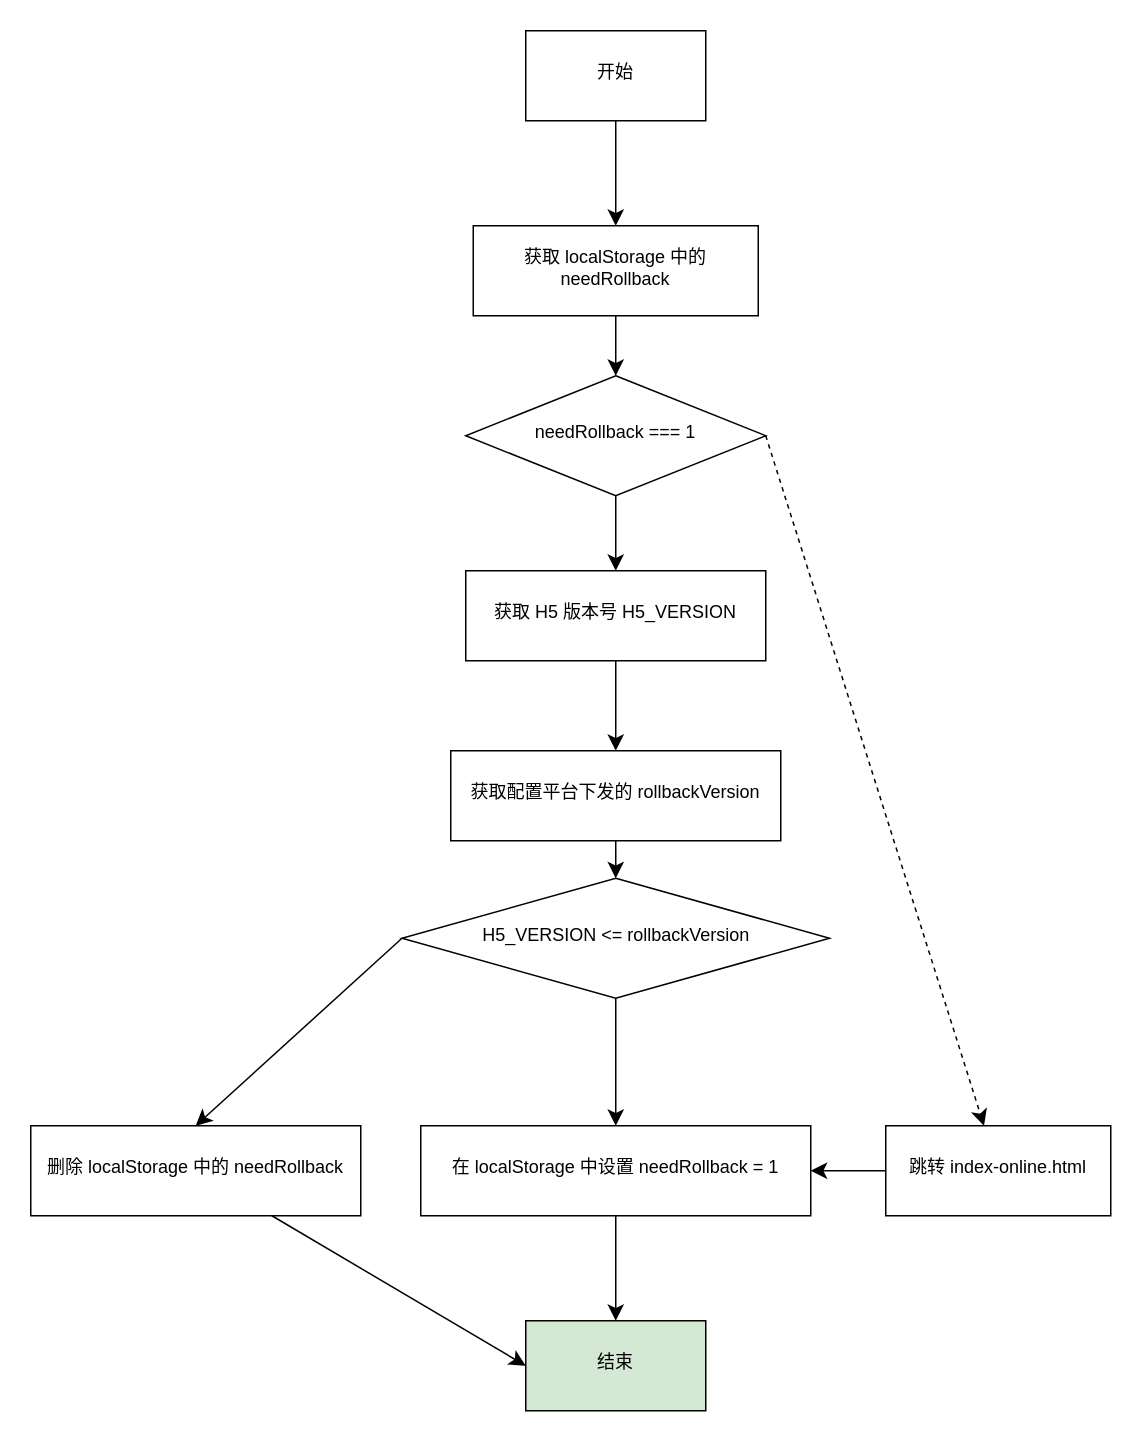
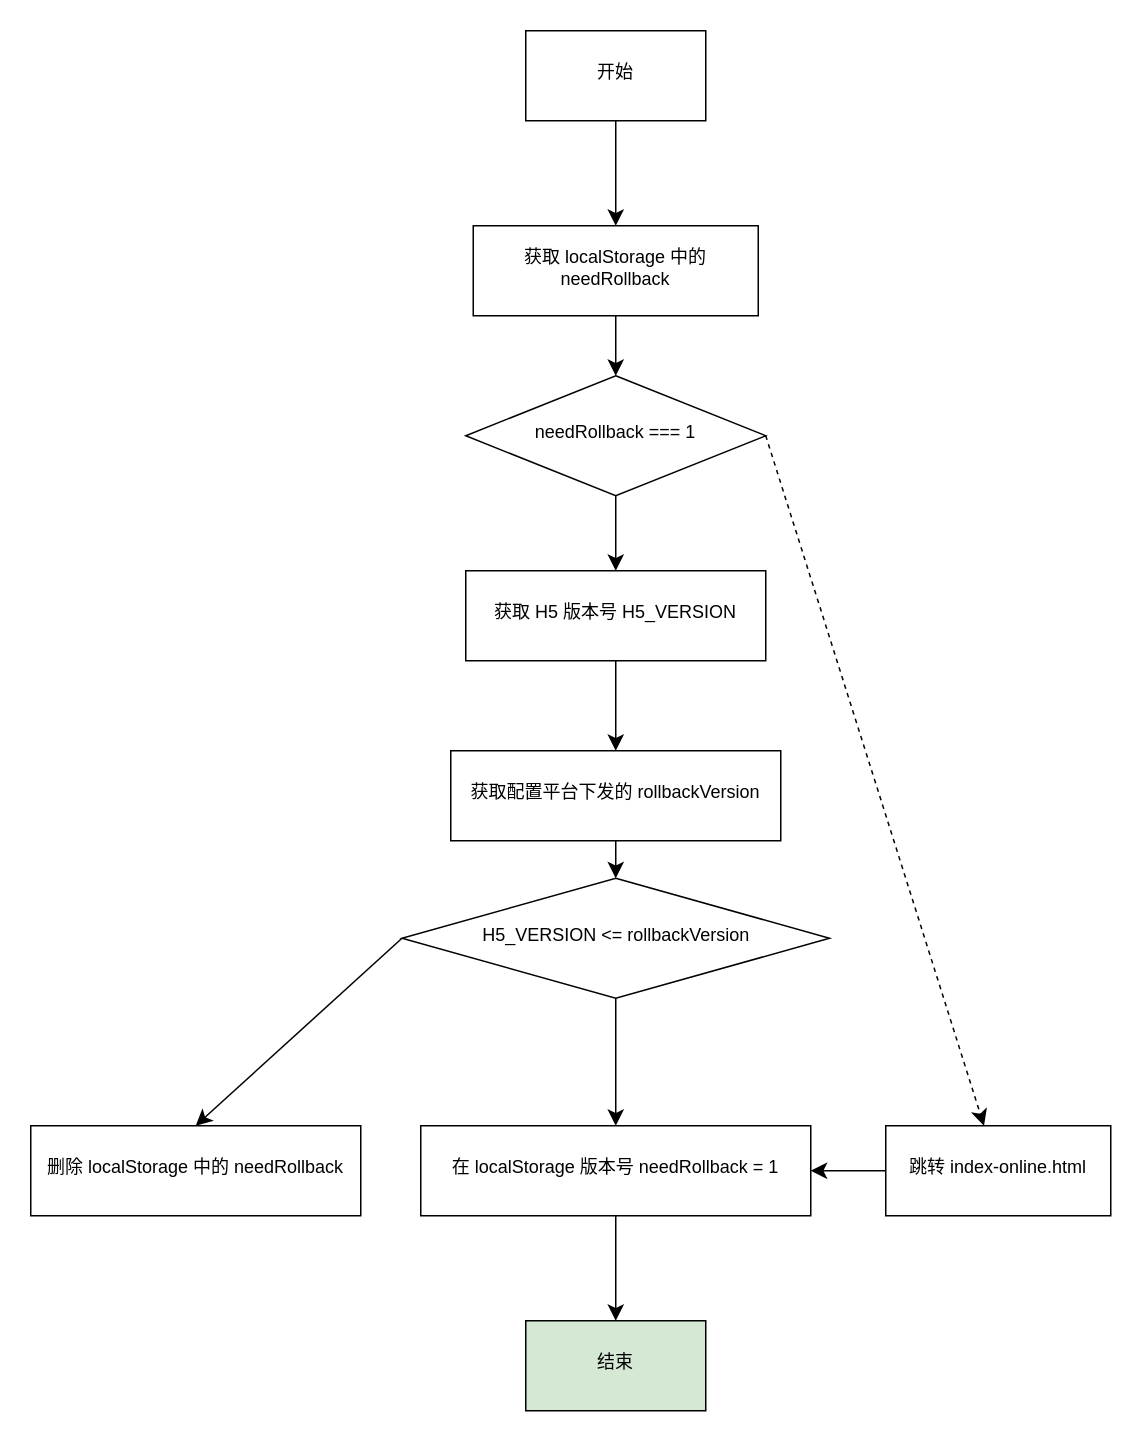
(616, 1168) -> (616, 1168)
(395, 1288) -> none
